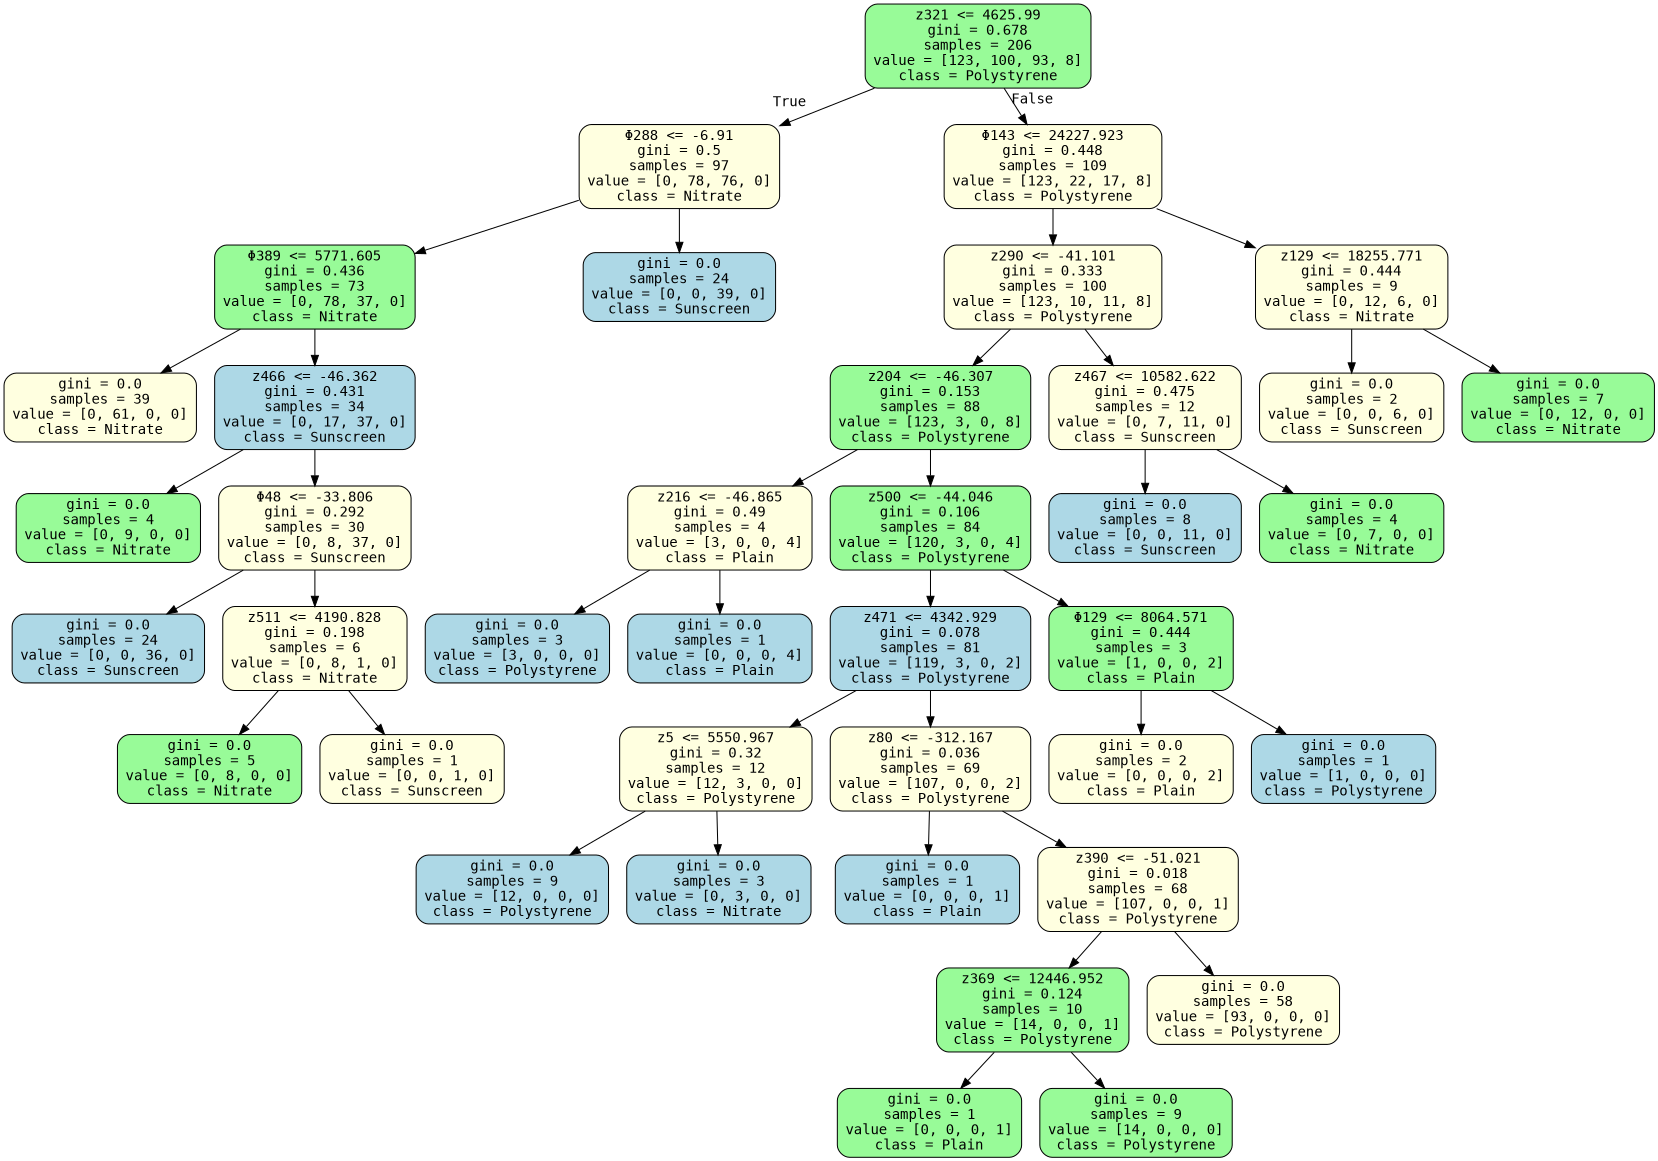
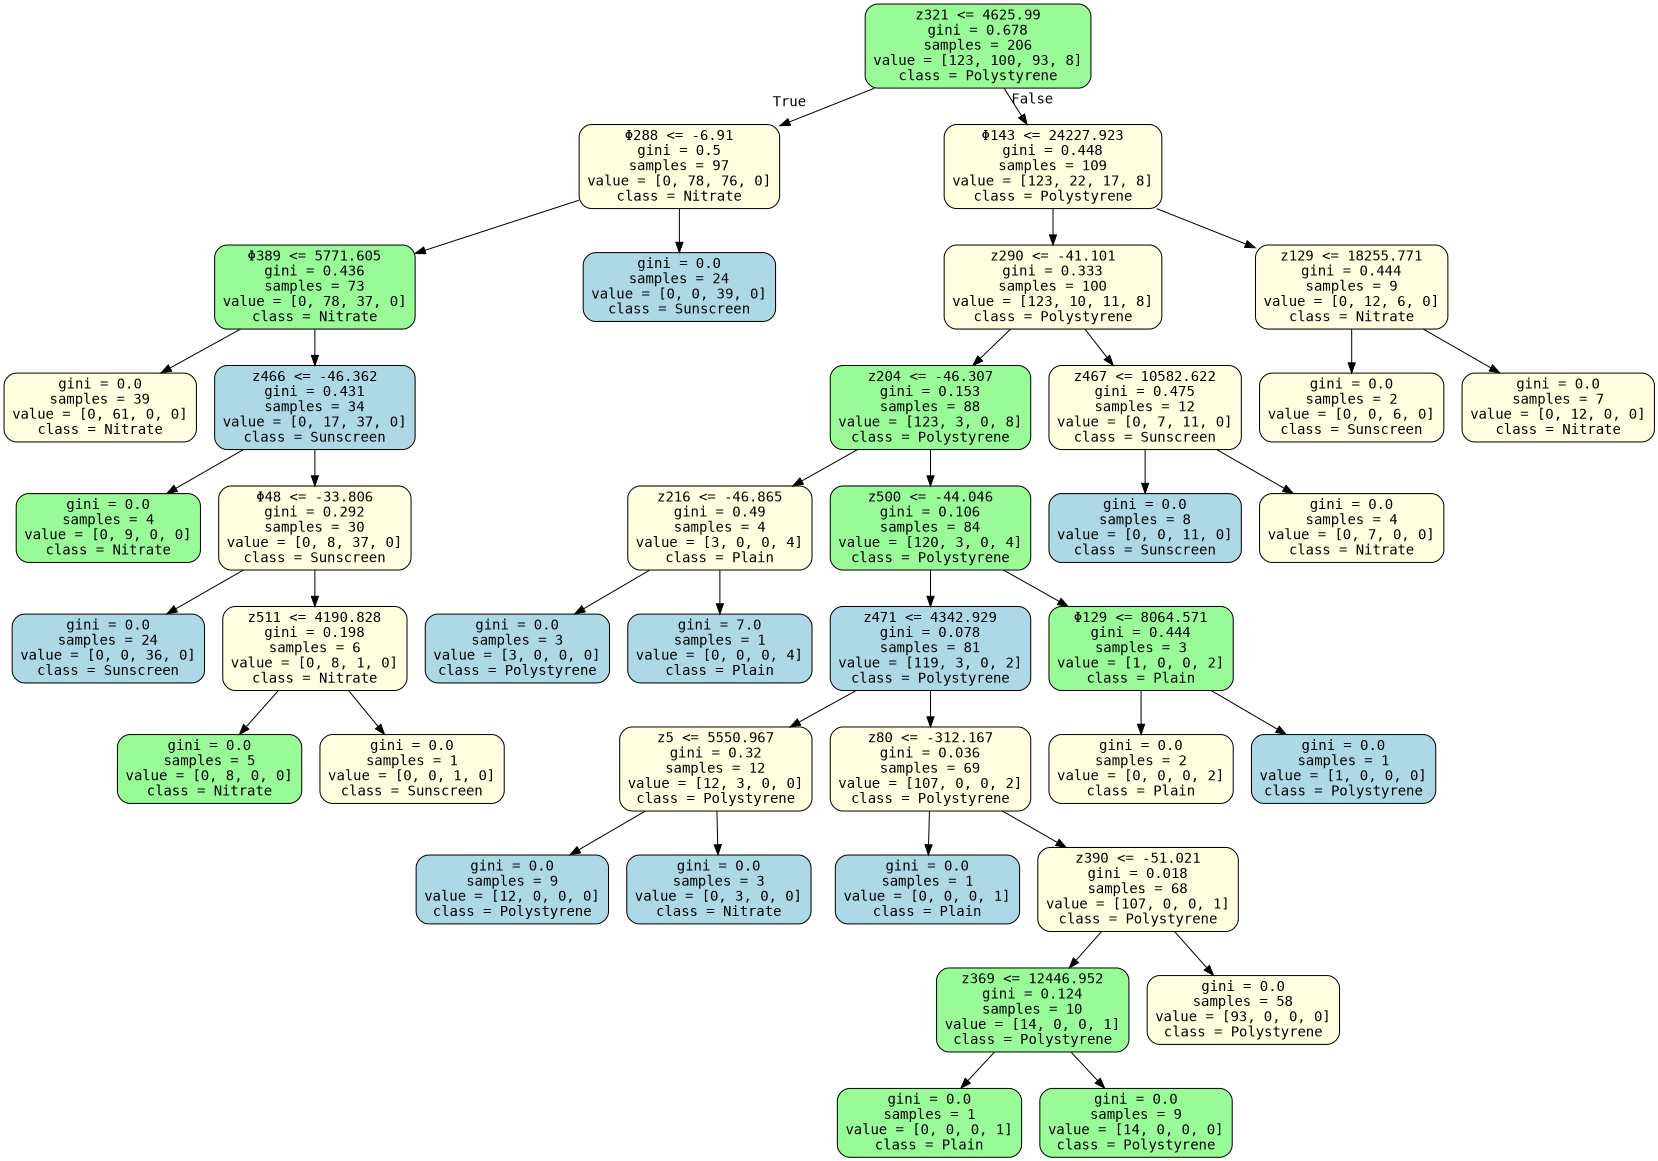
(1558, 408) -> (1558, 408)
(1352, 528) -> (1352, 528)
(720, 649) -> (720, 649)
